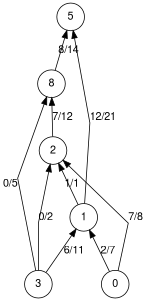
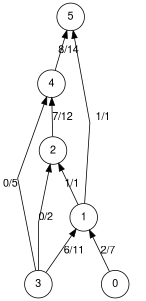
(51, 84) -> (51, 84)
(103, 117) -> (103, 117)
(116, 211) -> none
